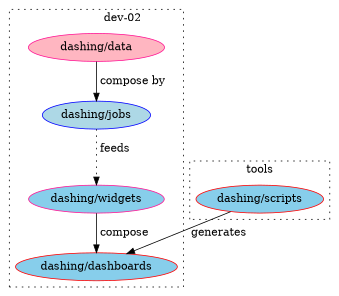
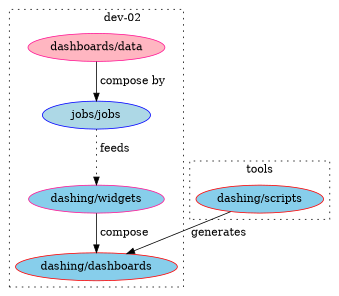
(96, 47) -> (96, 47)
(96, 115) -> (96, 115)
